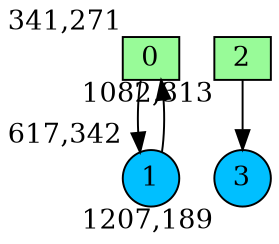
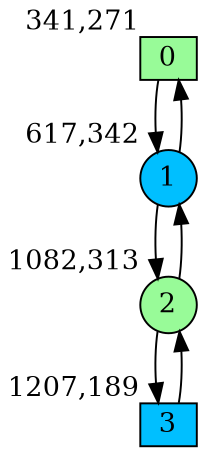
(243, 58) -> (169, 305)
(243, 178) -> (169, 425)
none -> (156, 232)
none -> (182, 251)
none -> (181, 377)
